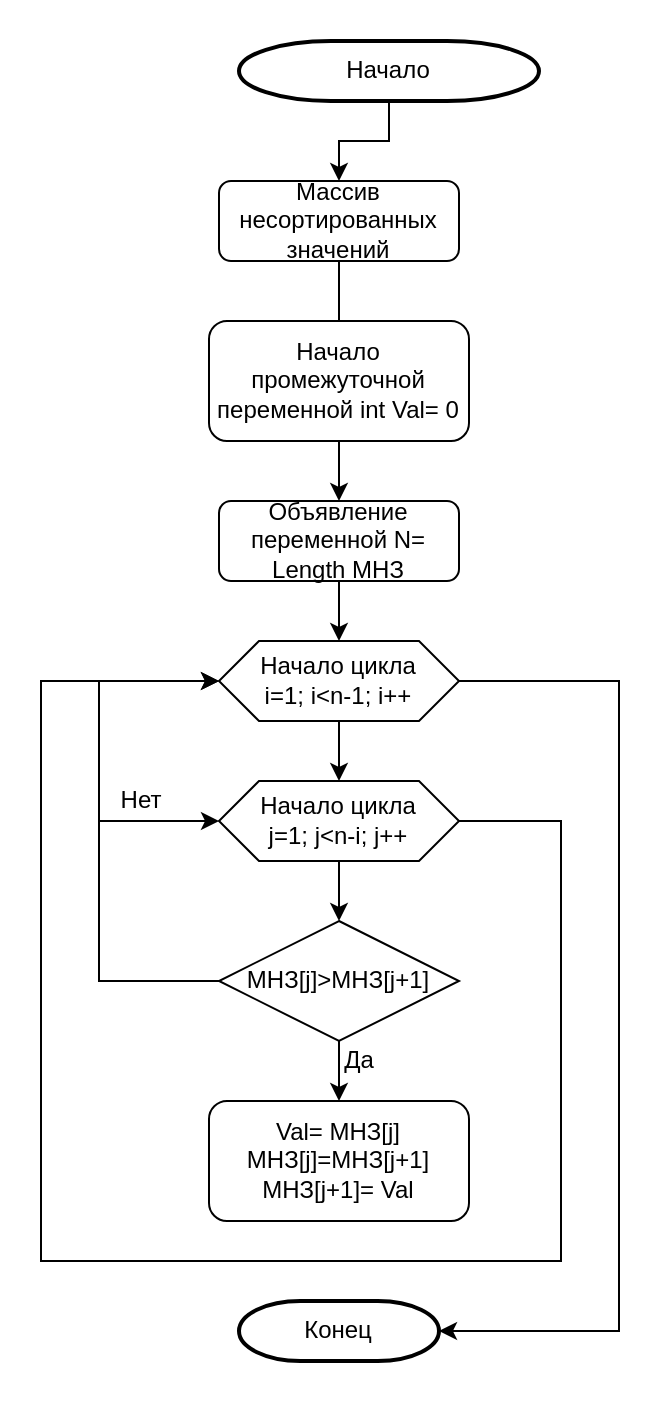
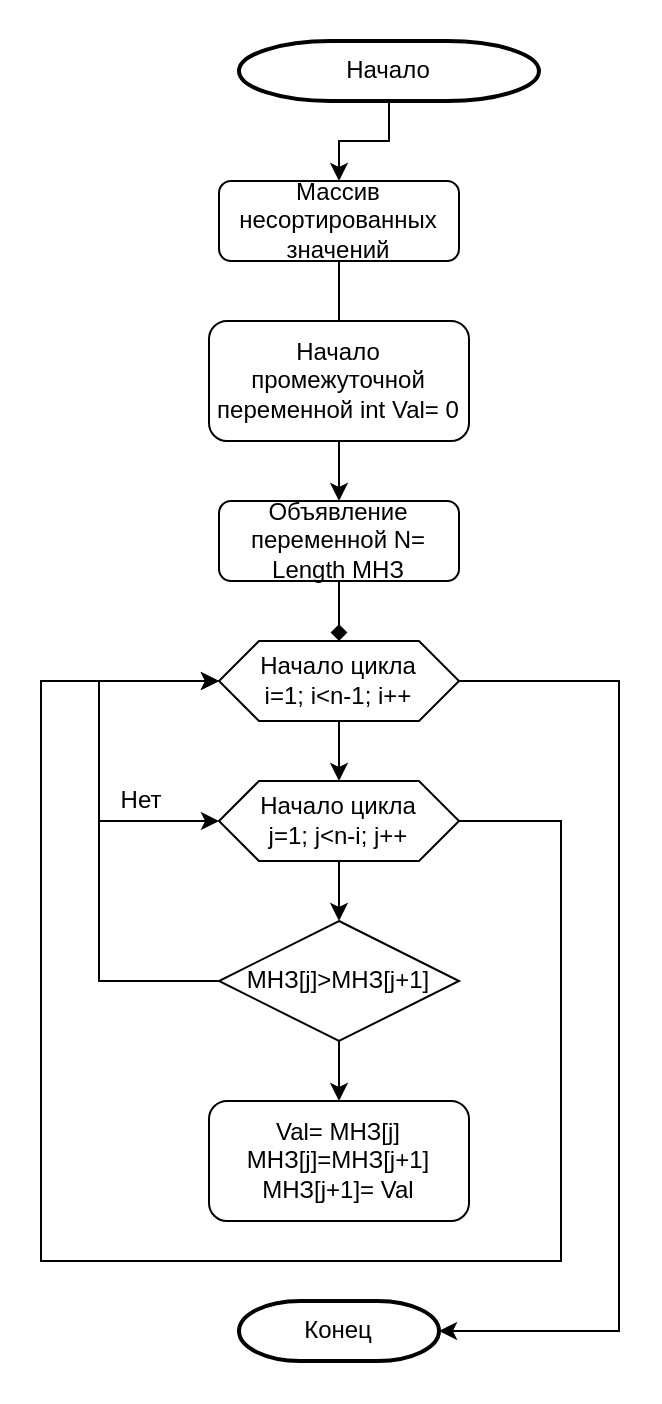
(339, 626) -> (339, 625)
(359, 1061) -> none
